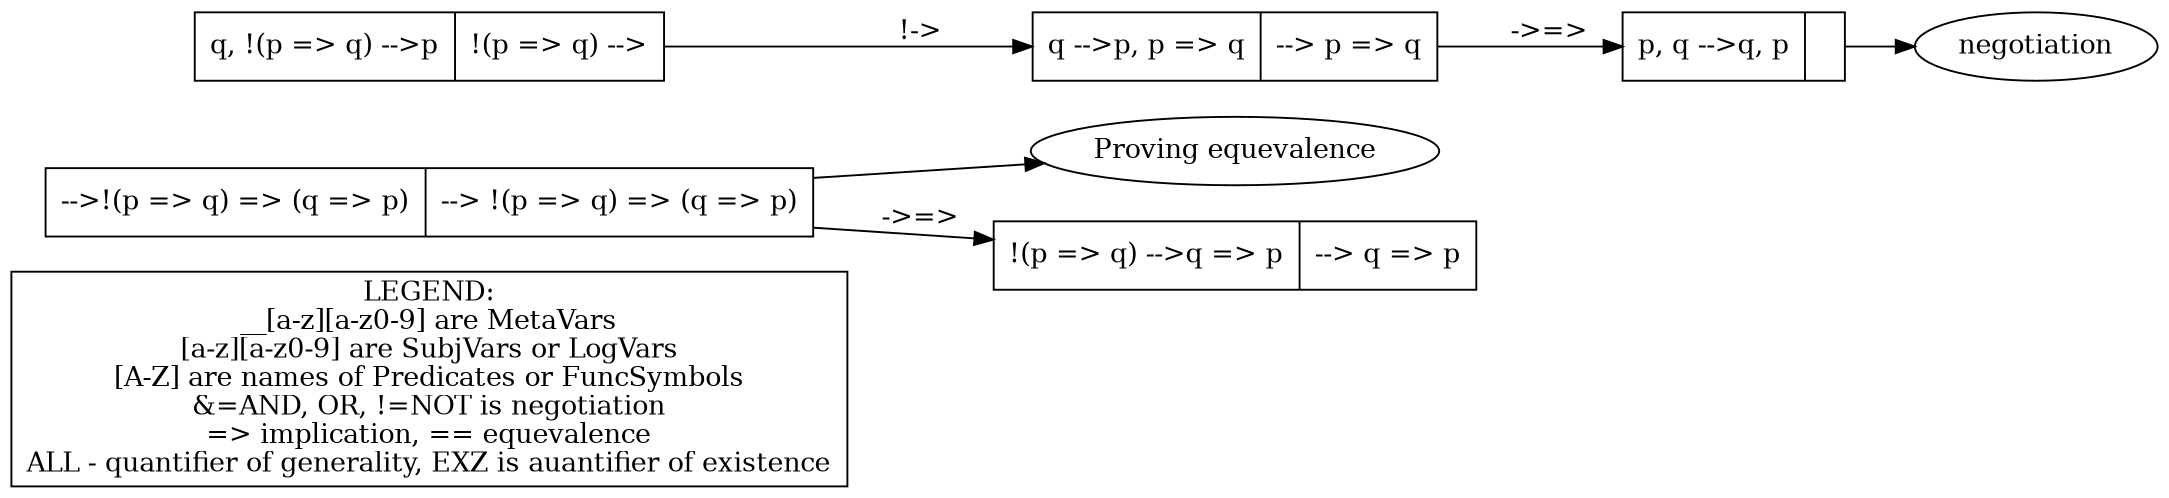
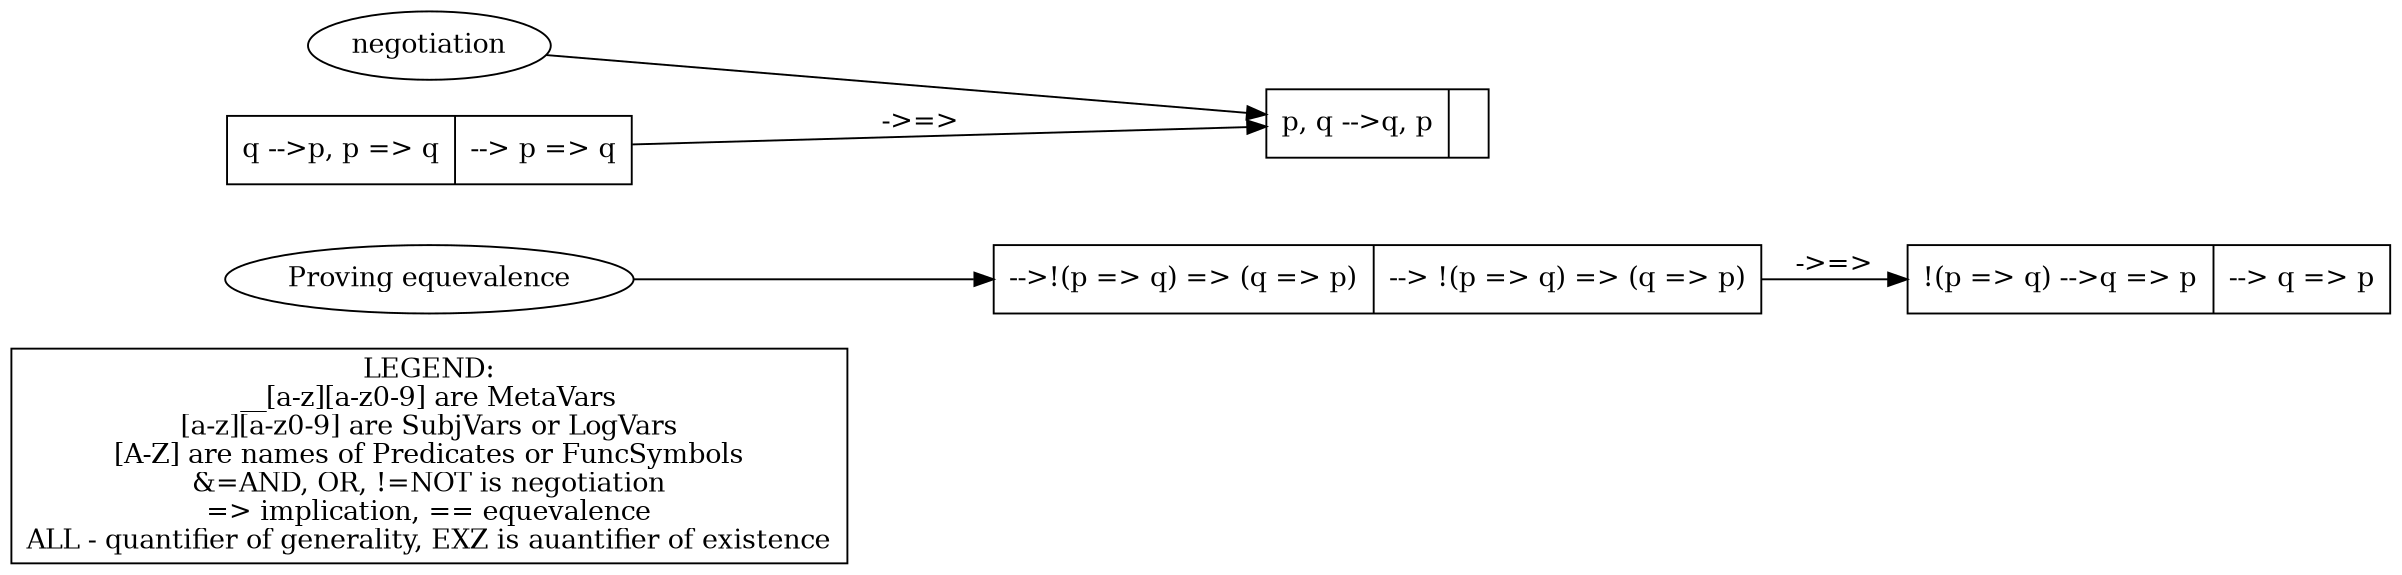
(429, 47) -> none
(1870, 47) -> (897, 84)
(919, 171) -> (804, 279)
